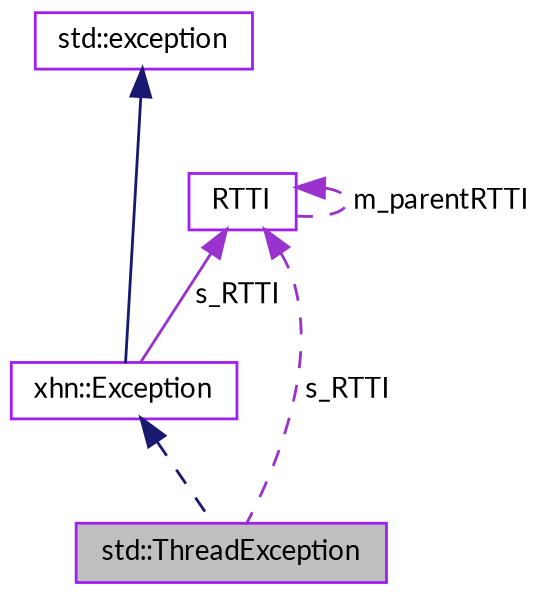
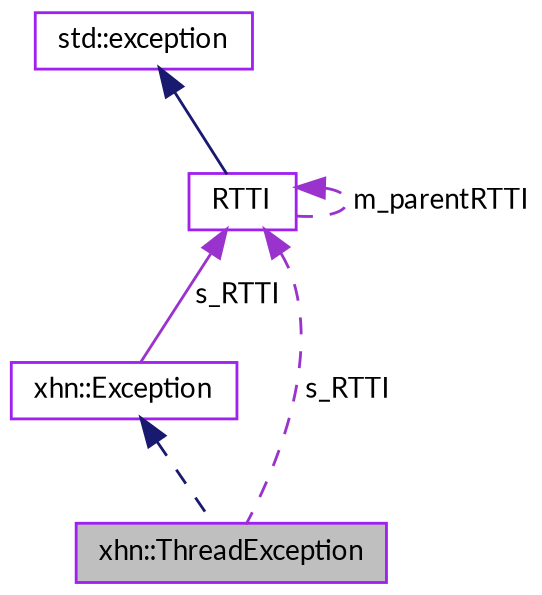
(133, 230) -> (201, 133)
(231, 553) -> (231, 553)
